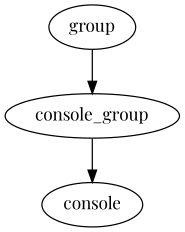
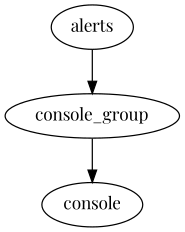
(92, 27) -> (92, 27)
